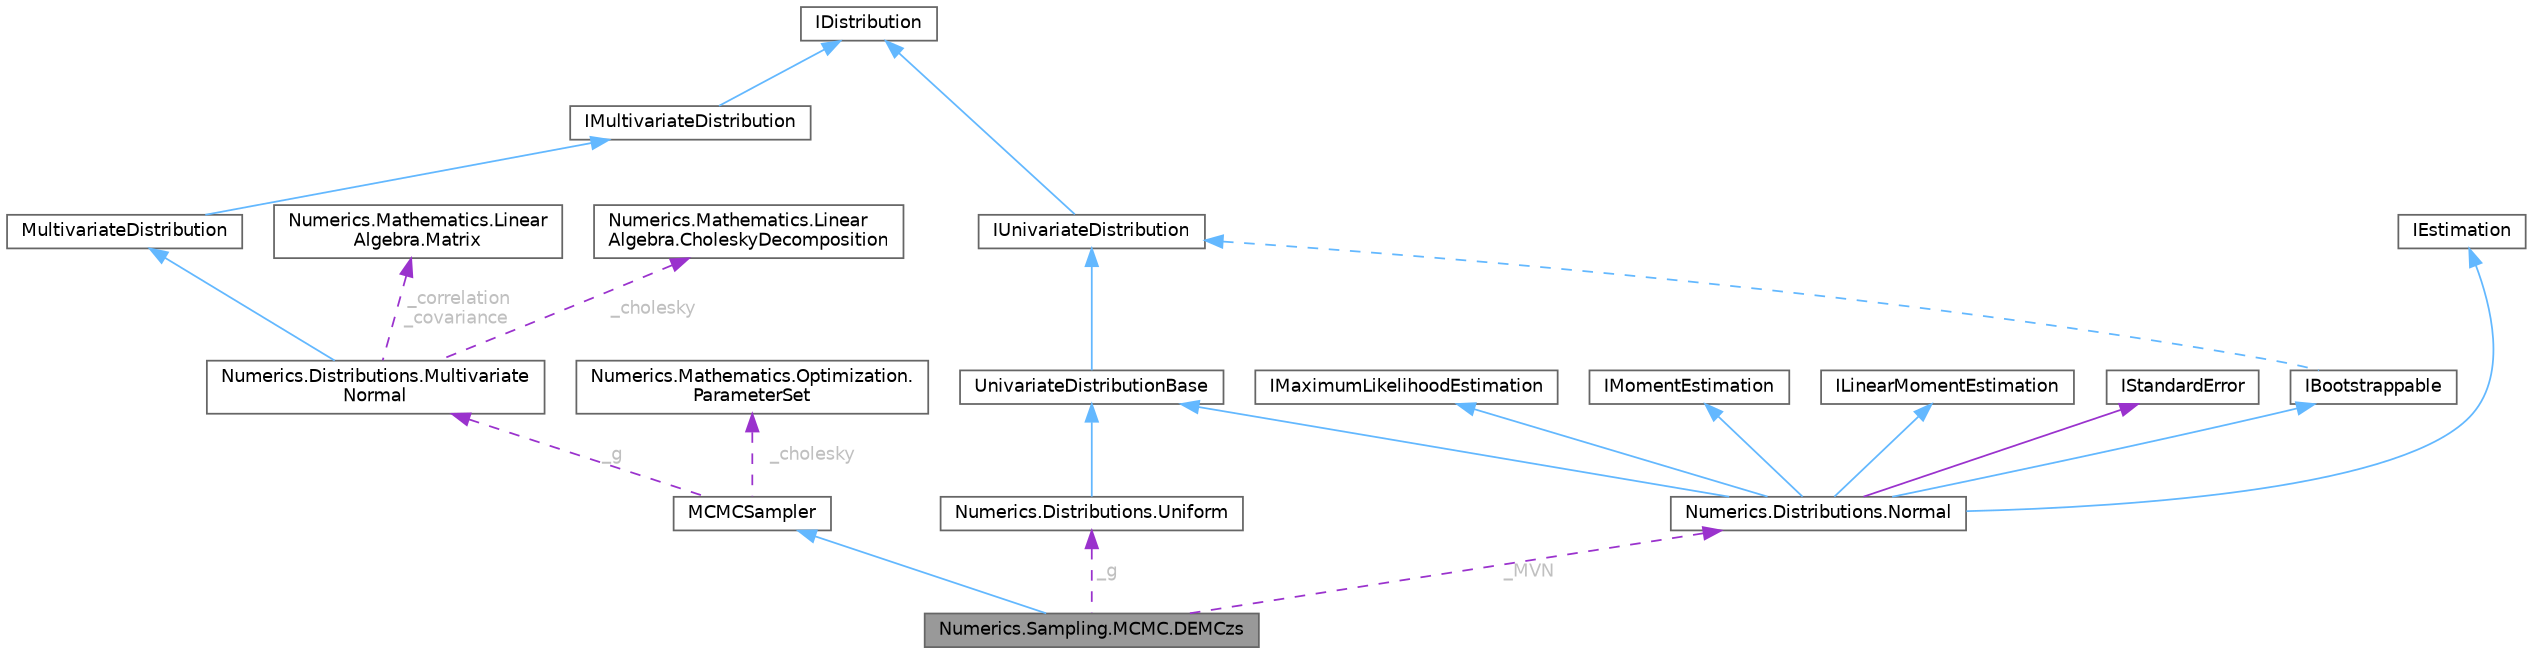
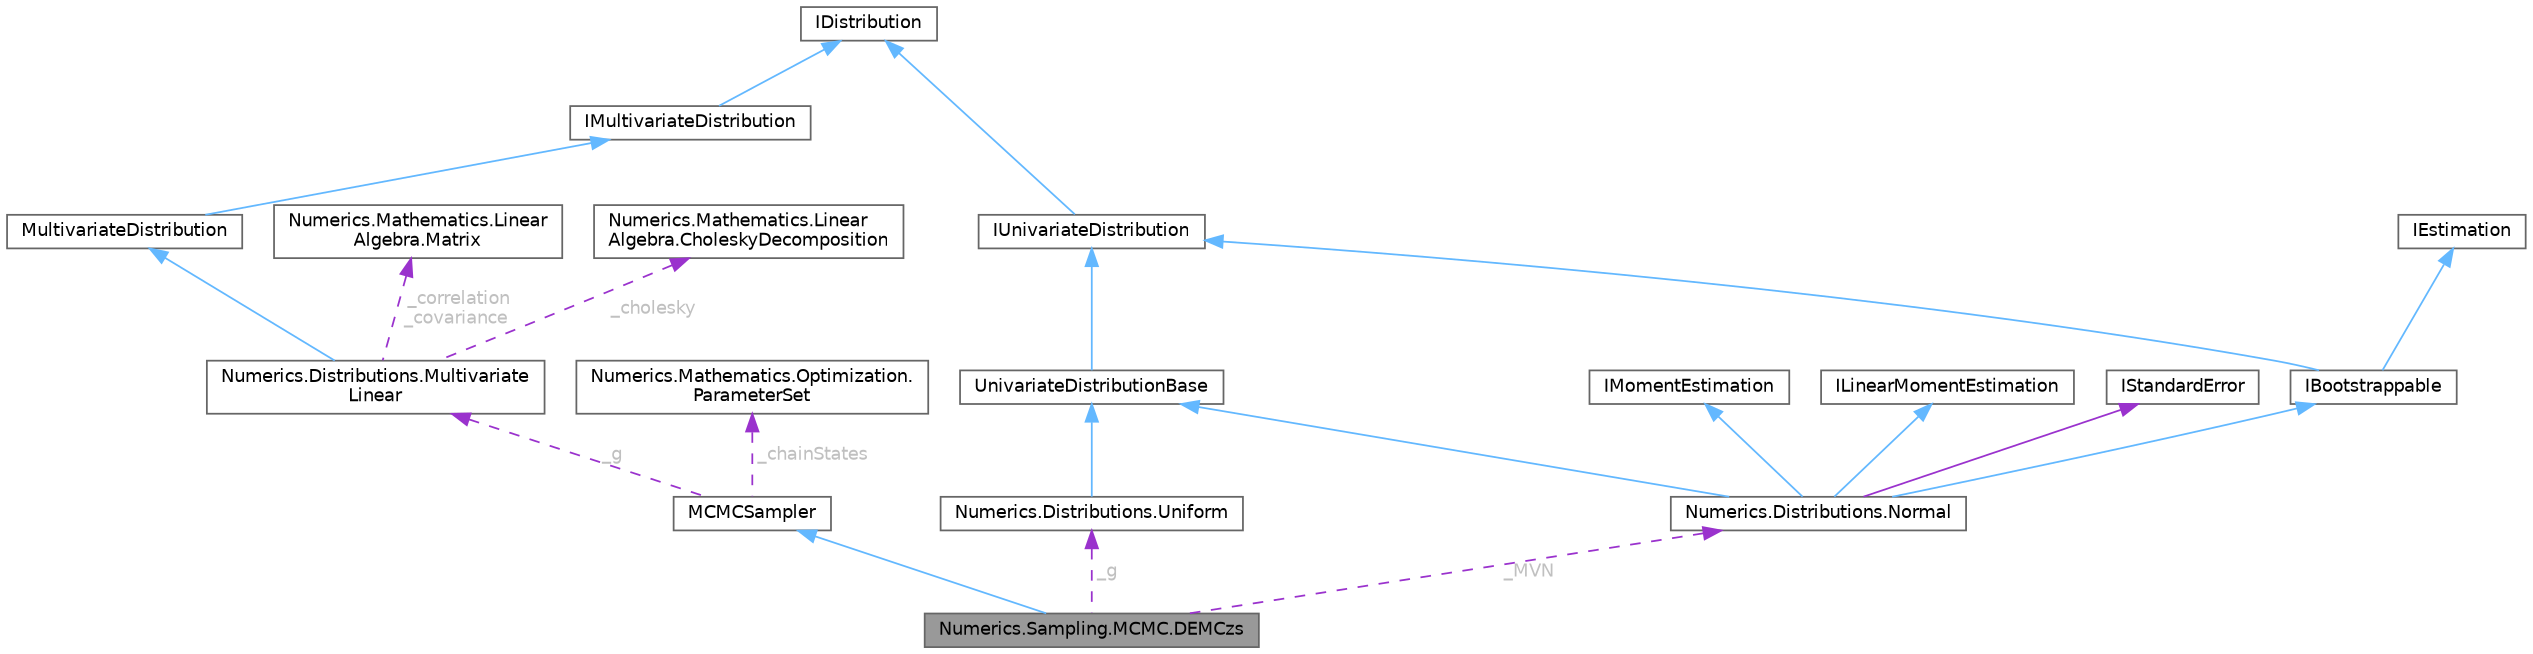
(1773, 291) -> (1773, 291)
(376, 387) -> (376, 387)
(1406, 387) -> none
(811, 455) -> (811, 455)
(2304, 481) -> (2413, 317)
